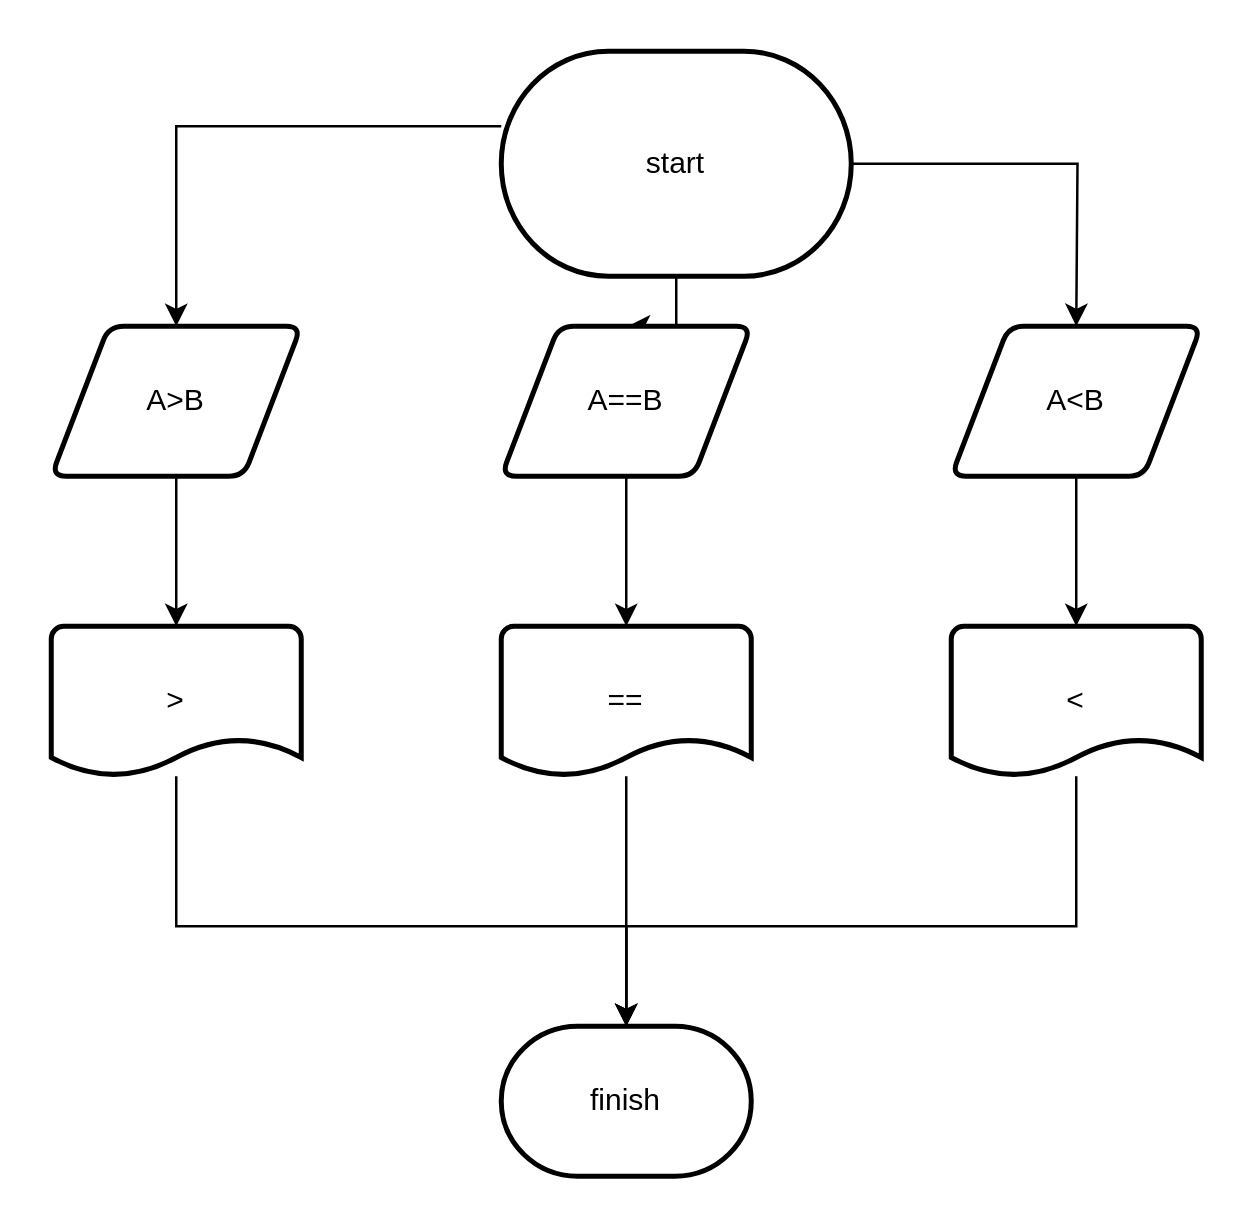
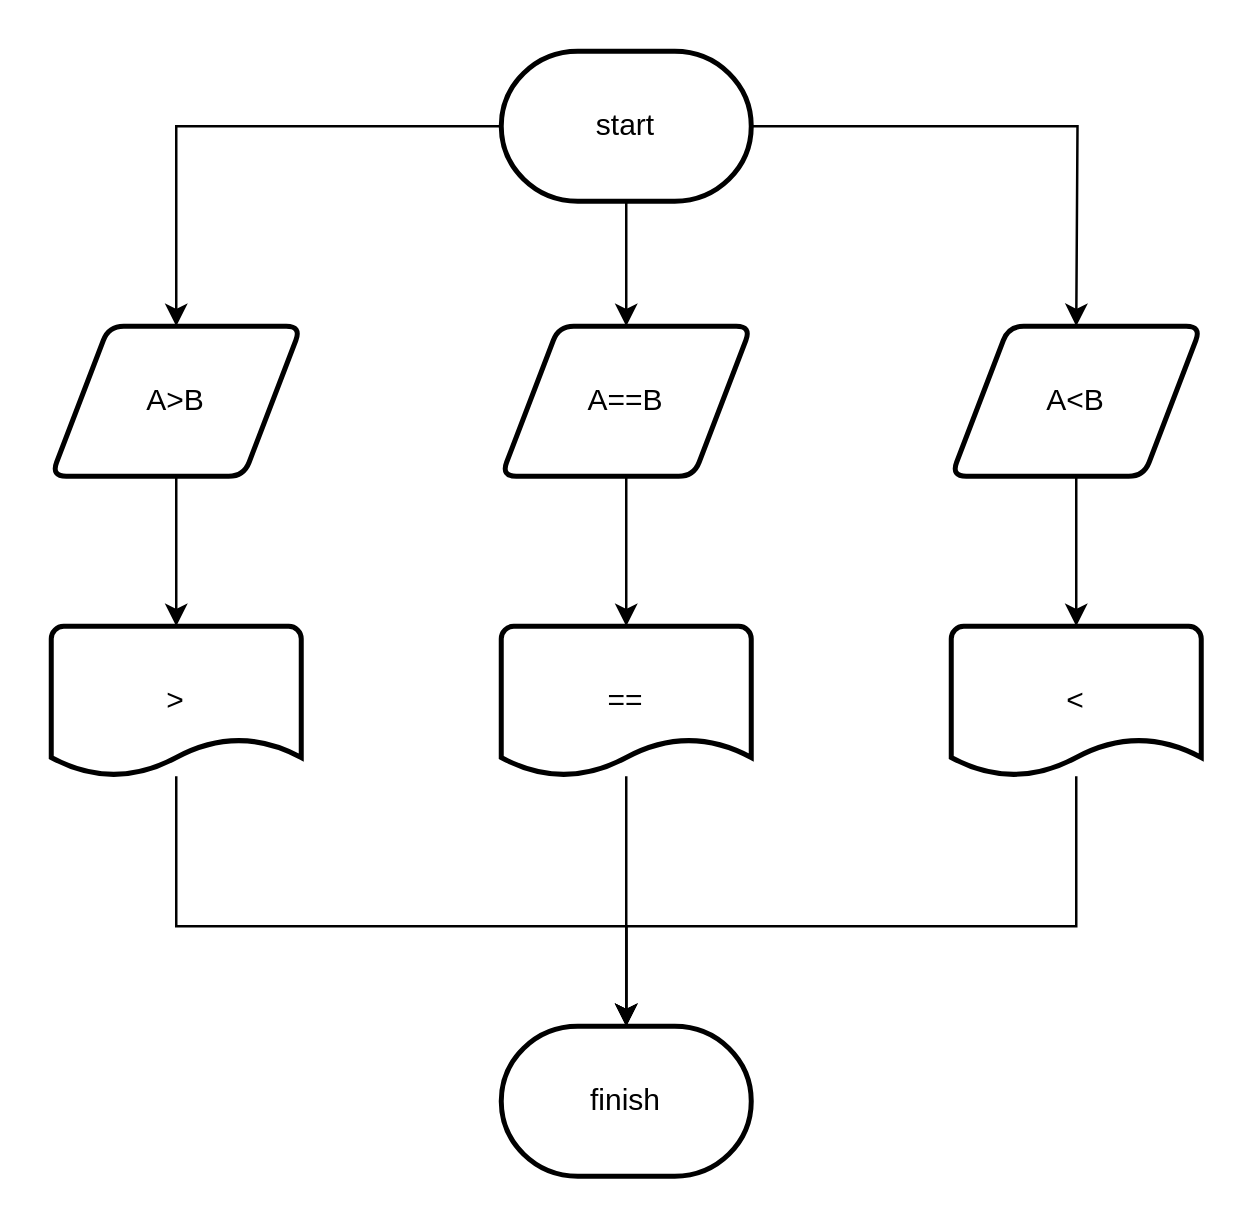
(676, 164) -> (626, 126)
